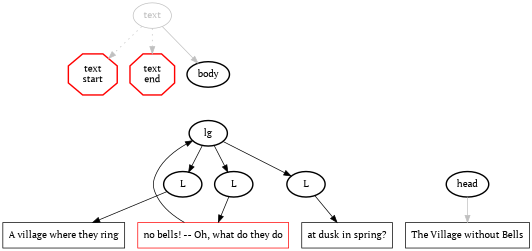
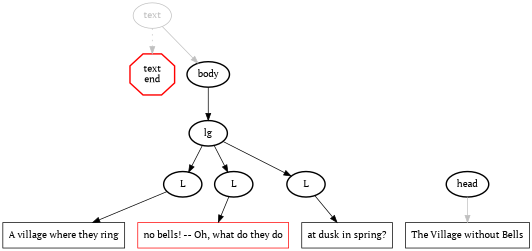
(93, 74) -> none
(153, 183) -> (208, 100)
